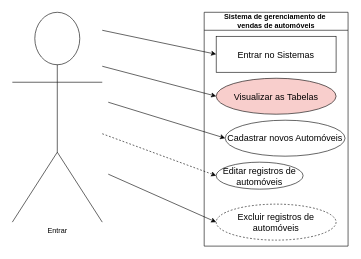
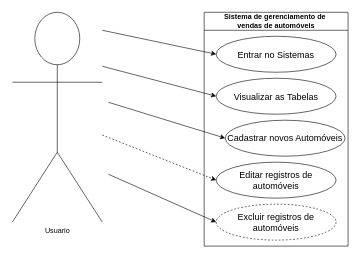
(276, 54) -> (276, 54)
(276, 96) -> (276, 96)
(260, 176) -> (276, 180)
(58, 231) -> (58, 231)
